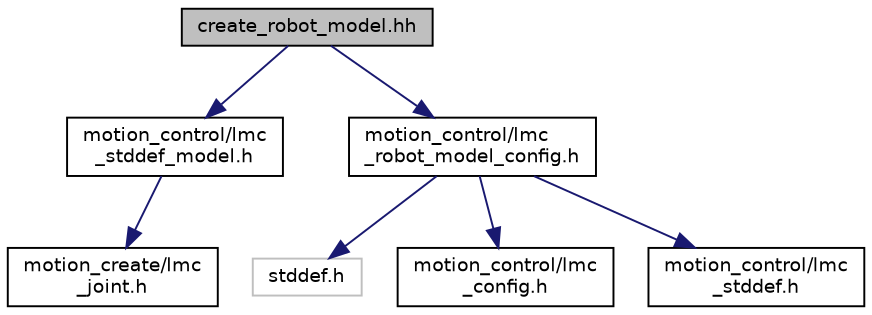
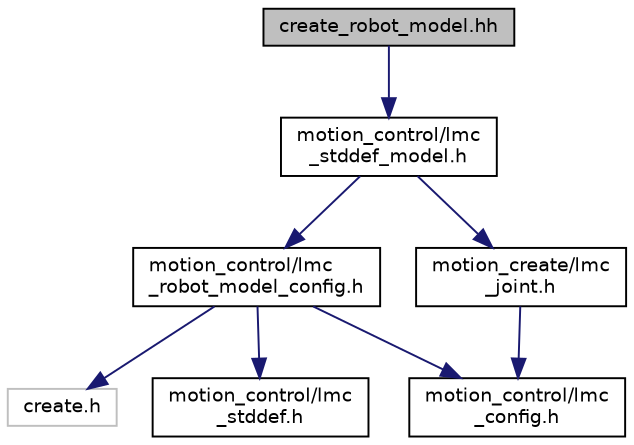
(374, 76) -> (330, 205)
(307, 277) -> (62, 407)
none -> (519, 332)
